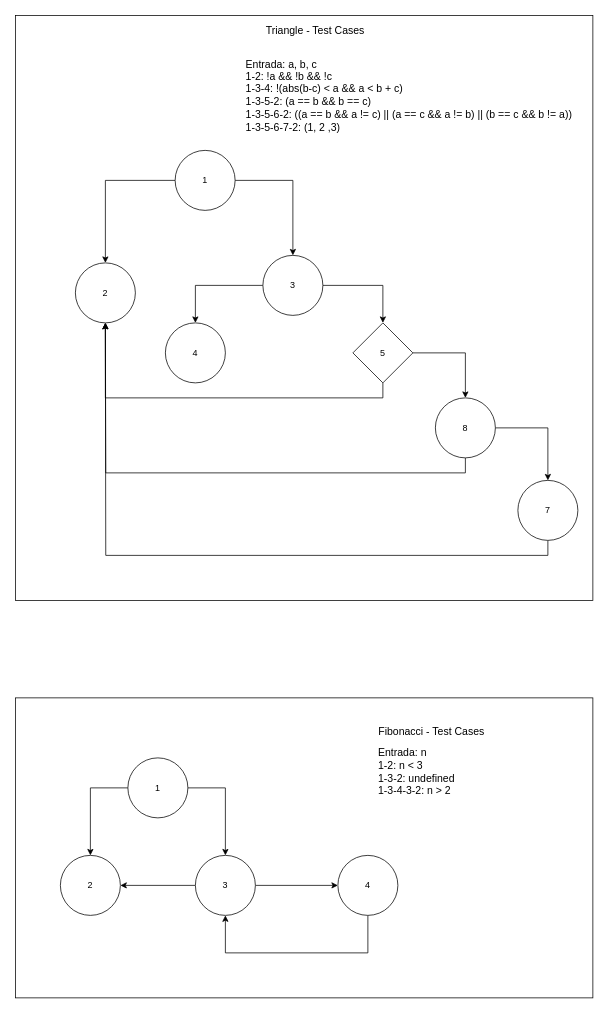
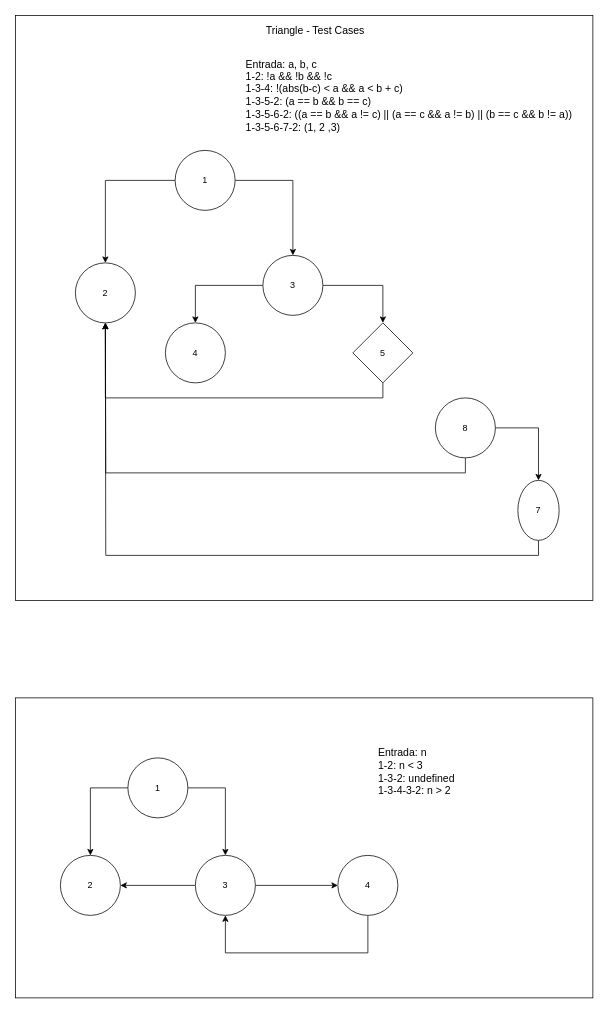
(465, 372) -> none
(548, 510) -> (539, 510)
(432, 732) -> none
